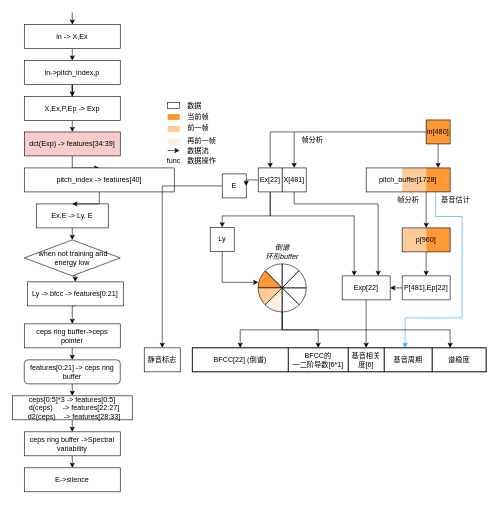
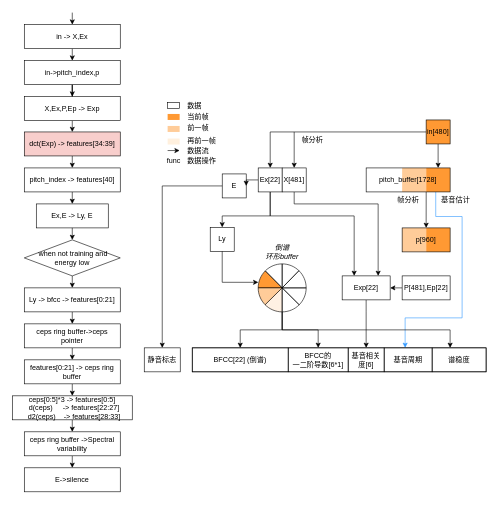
(99, 180) -> (72, 180)
(426, 270) -> none
(75, 294) -> (72, 300)
(72, 372) -> (72, 372)
